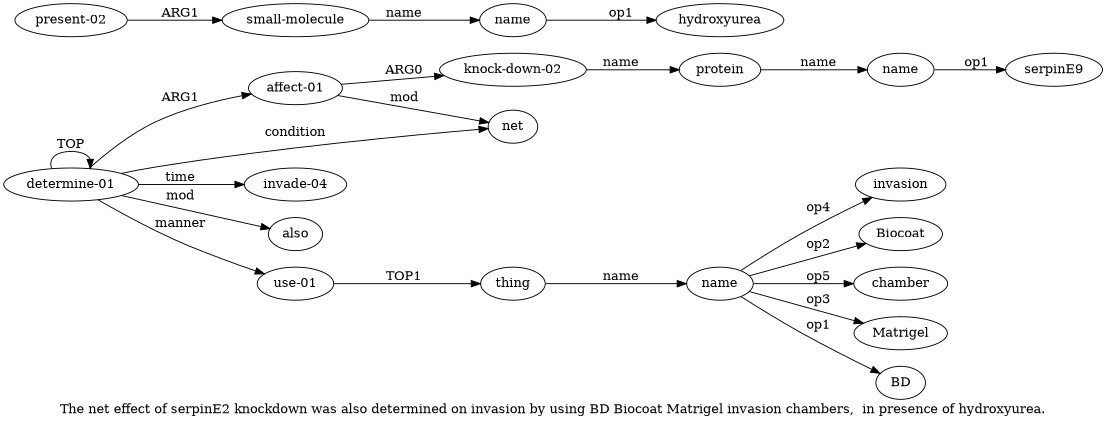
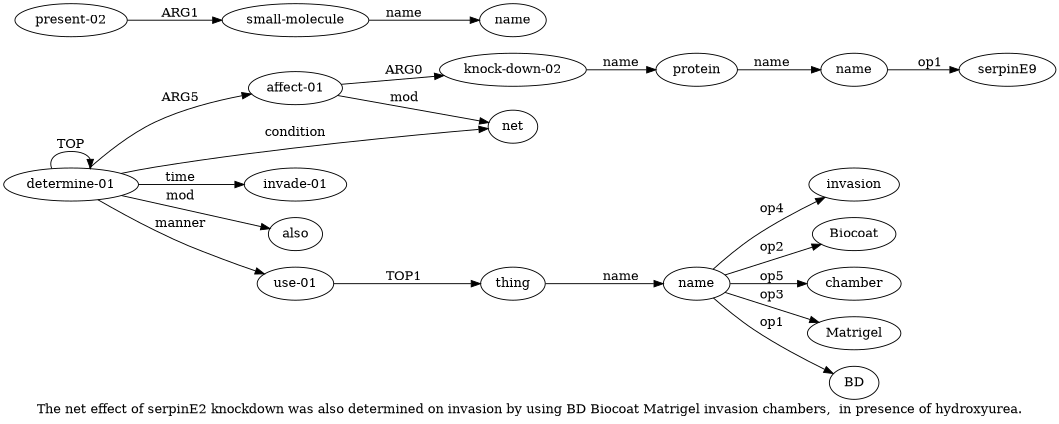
(720, 20) -> none
(180, 98) -> (180, 98)
(295, 185) -> (295, 185)
